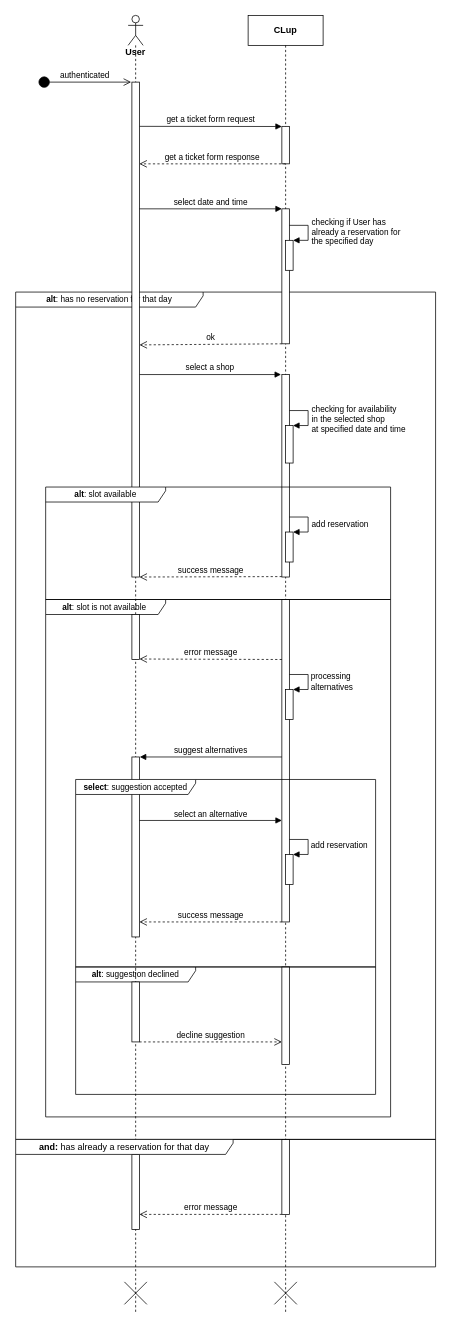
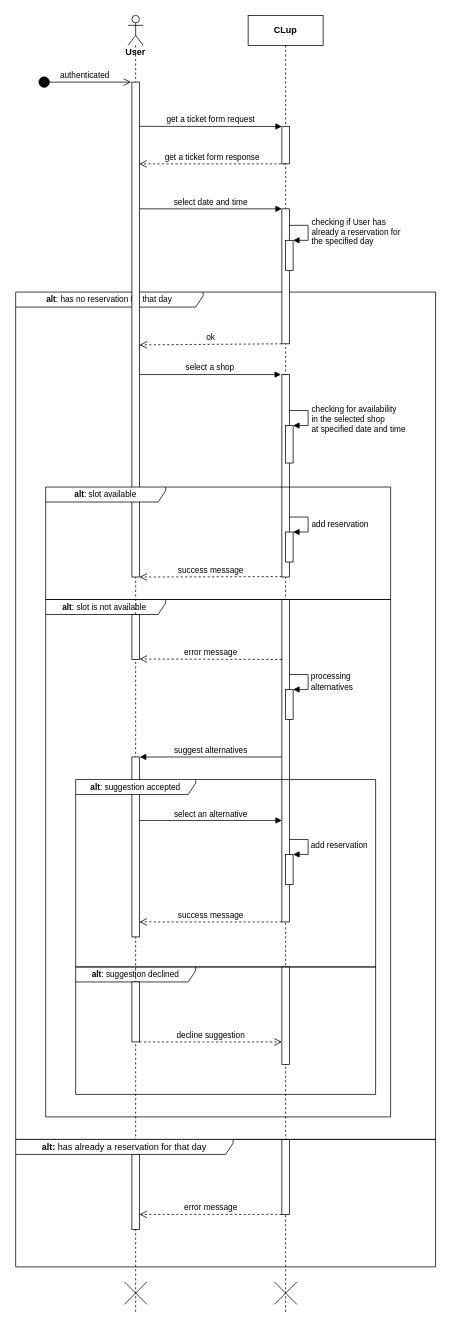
(135, 787) -> (135, 787)
(124, 1147) -> (124, 1147)
